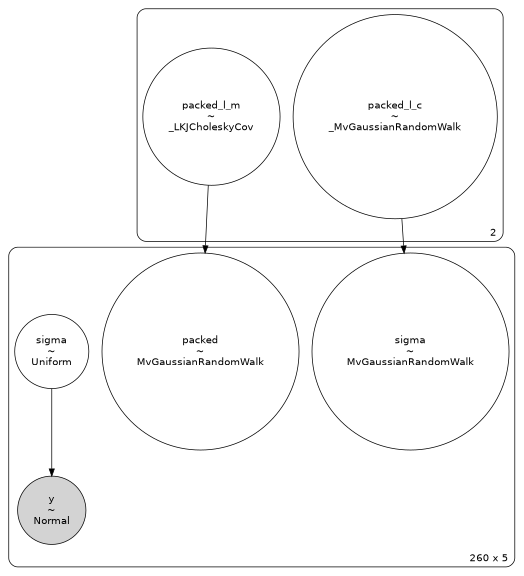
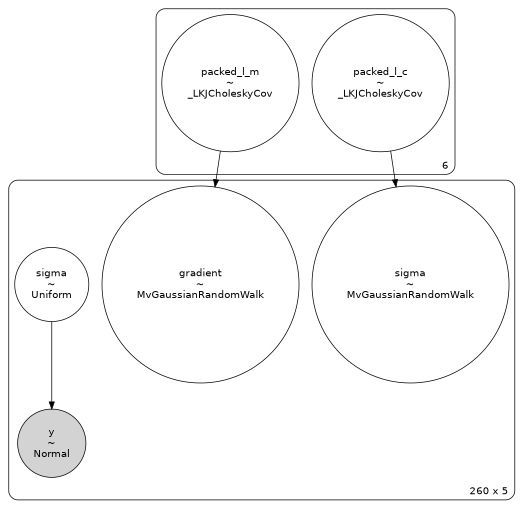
(395, 117) -> (381, 83)
(494, 233) -> (446, 166)
(201, 352) -> (201, 284)
